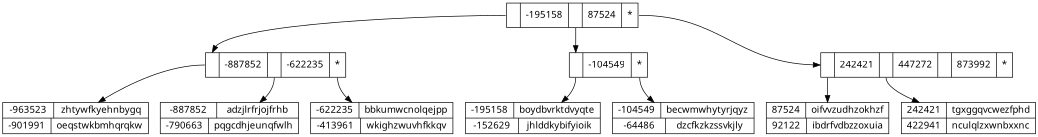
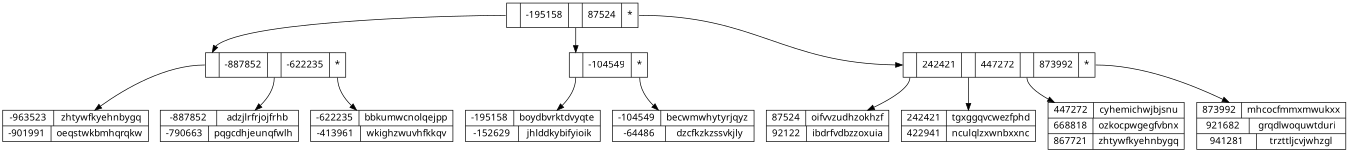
none -> (1116, 126)
none -> (1271, 126)
